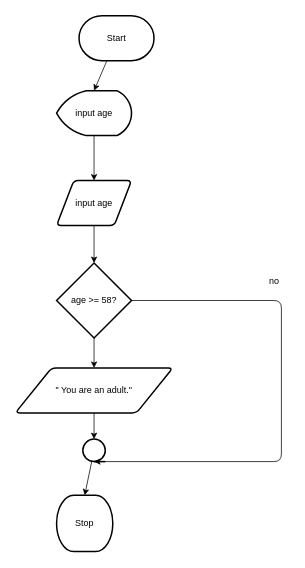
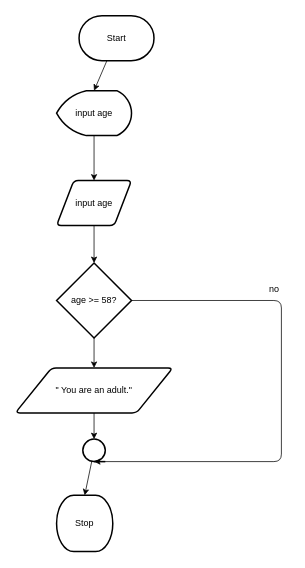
(274, 282) -> (274, 289)
